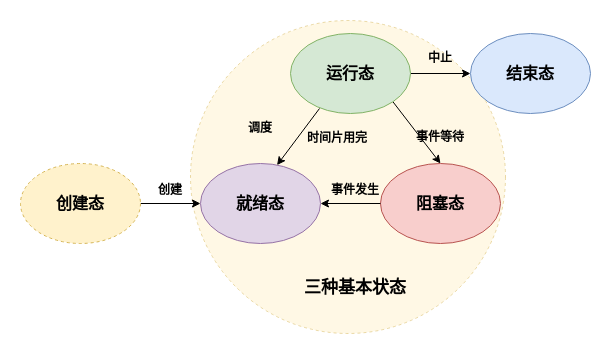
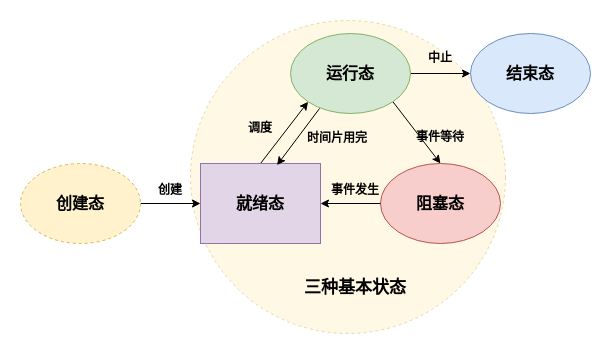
none -> (282, 136)
(261, 204) -> (261, 204)
